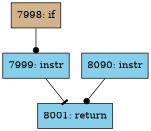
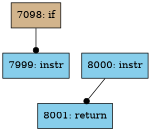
(36, 15) -> (36, 15)
(115, 66) -> (115, 66)
(55, 90) -> none
